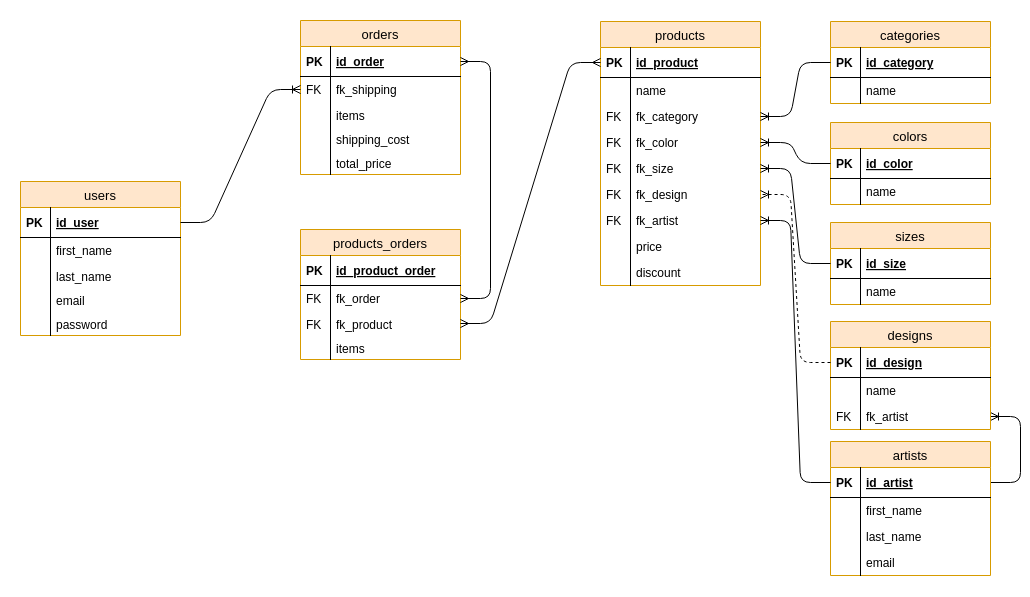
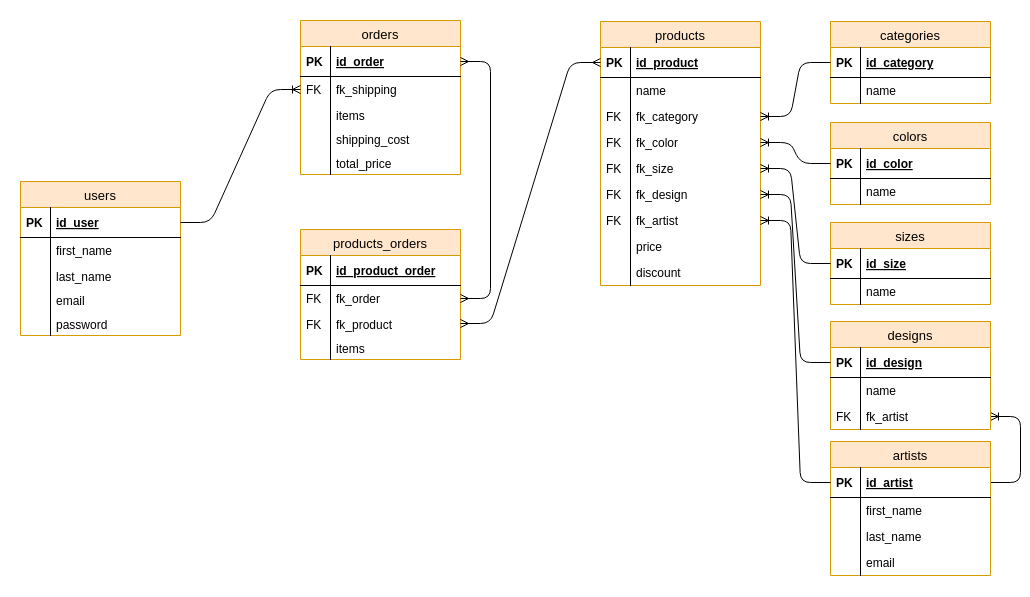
(796, 279) -> (796, 279)
